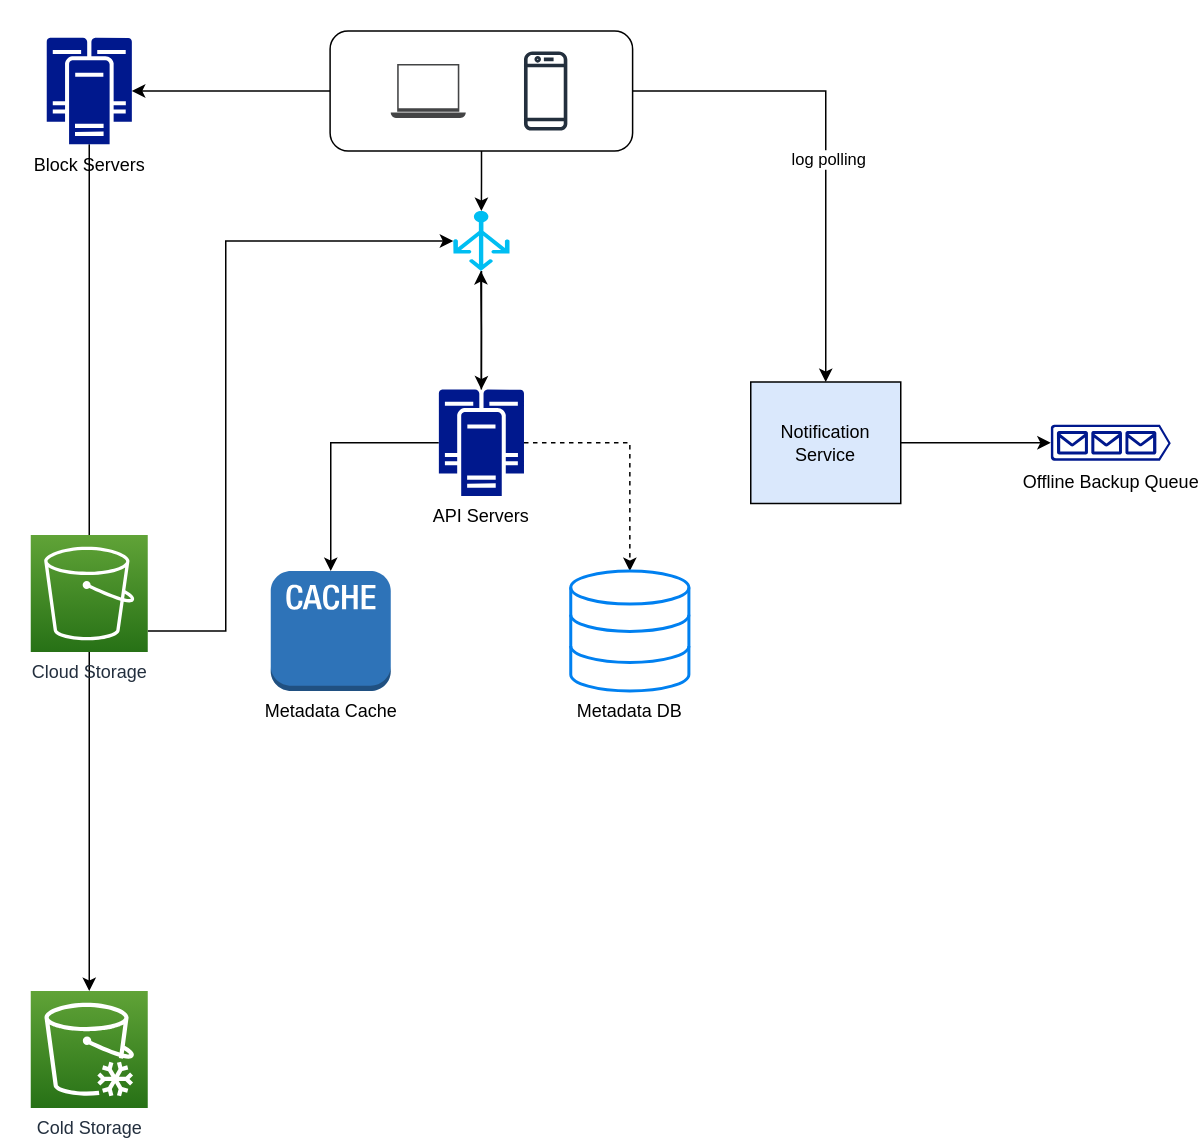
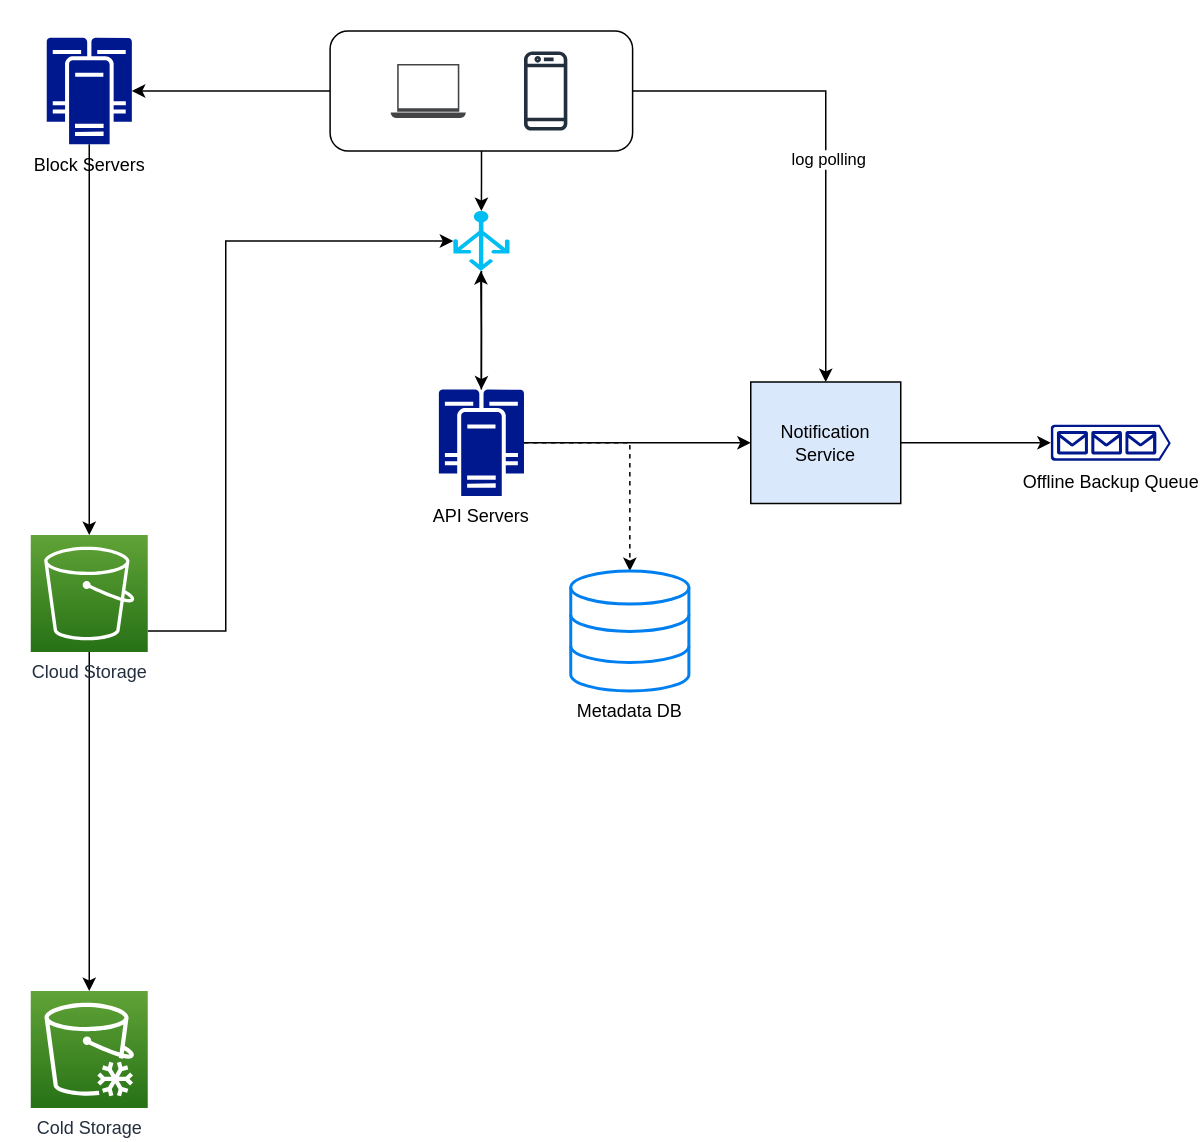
none -> (686, 443)
(331, 448) -> none
(89, 528) -> (89, 523)
(331, 631) -> none
